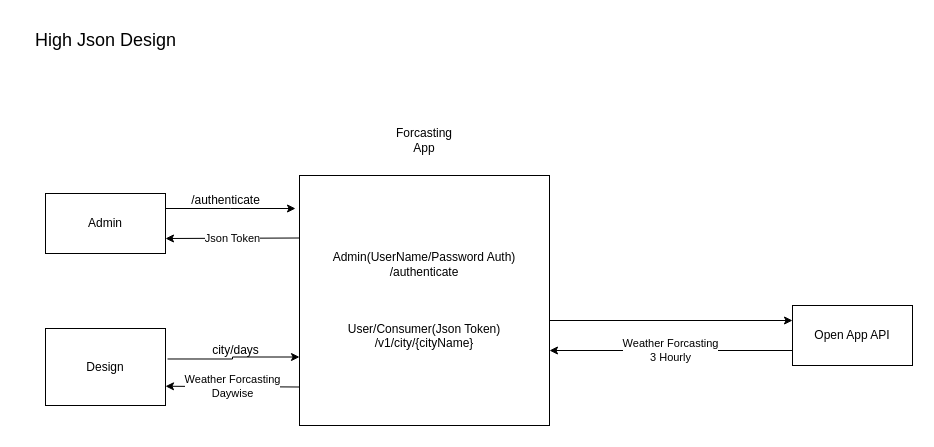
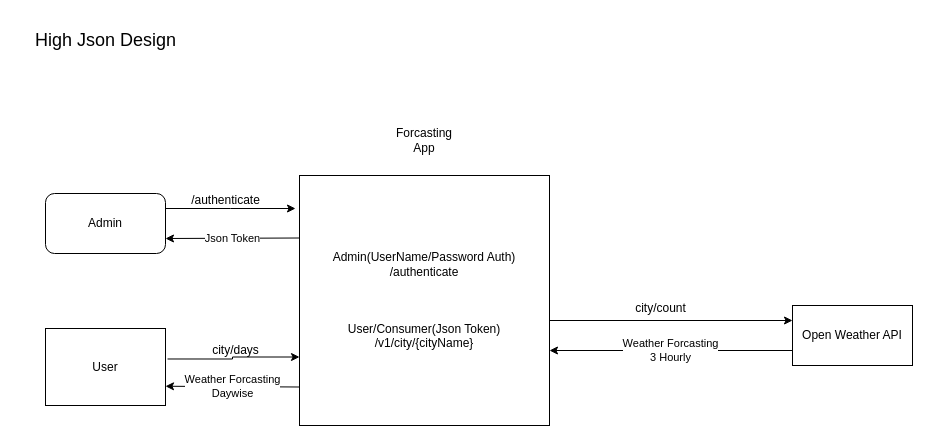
(106, 224) -> (106, 224)
none -> (661, 309)
(853, 336) -> (853, 336)
(106, 368) -> (106, 368)
